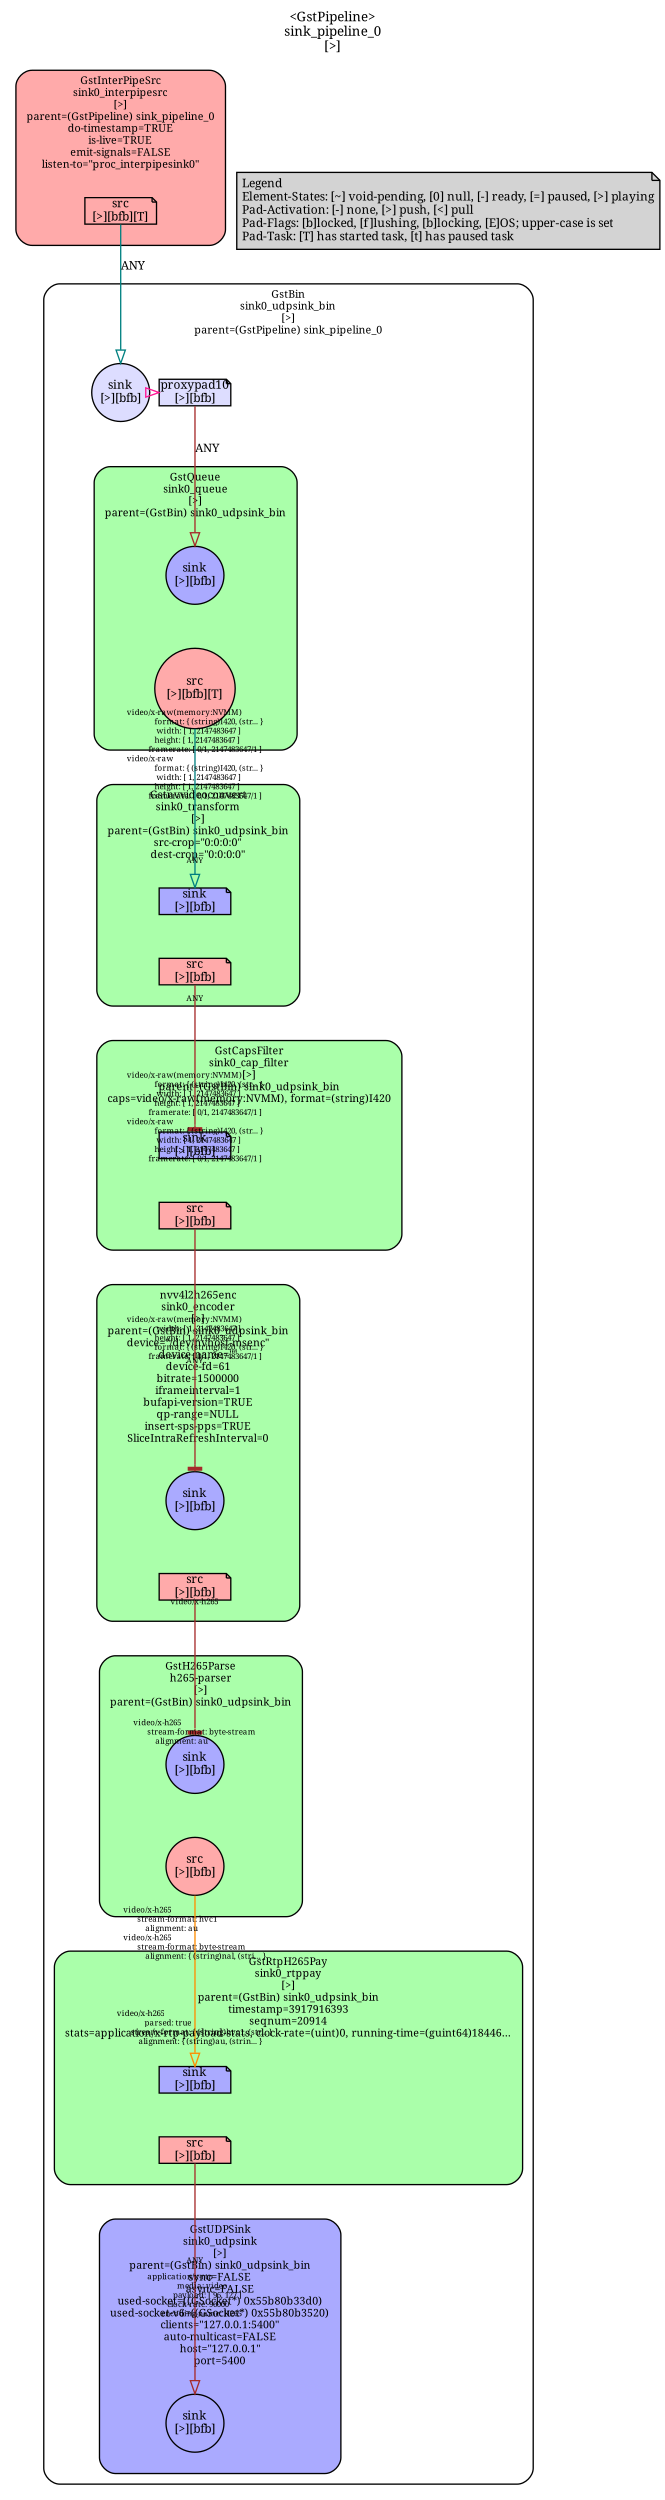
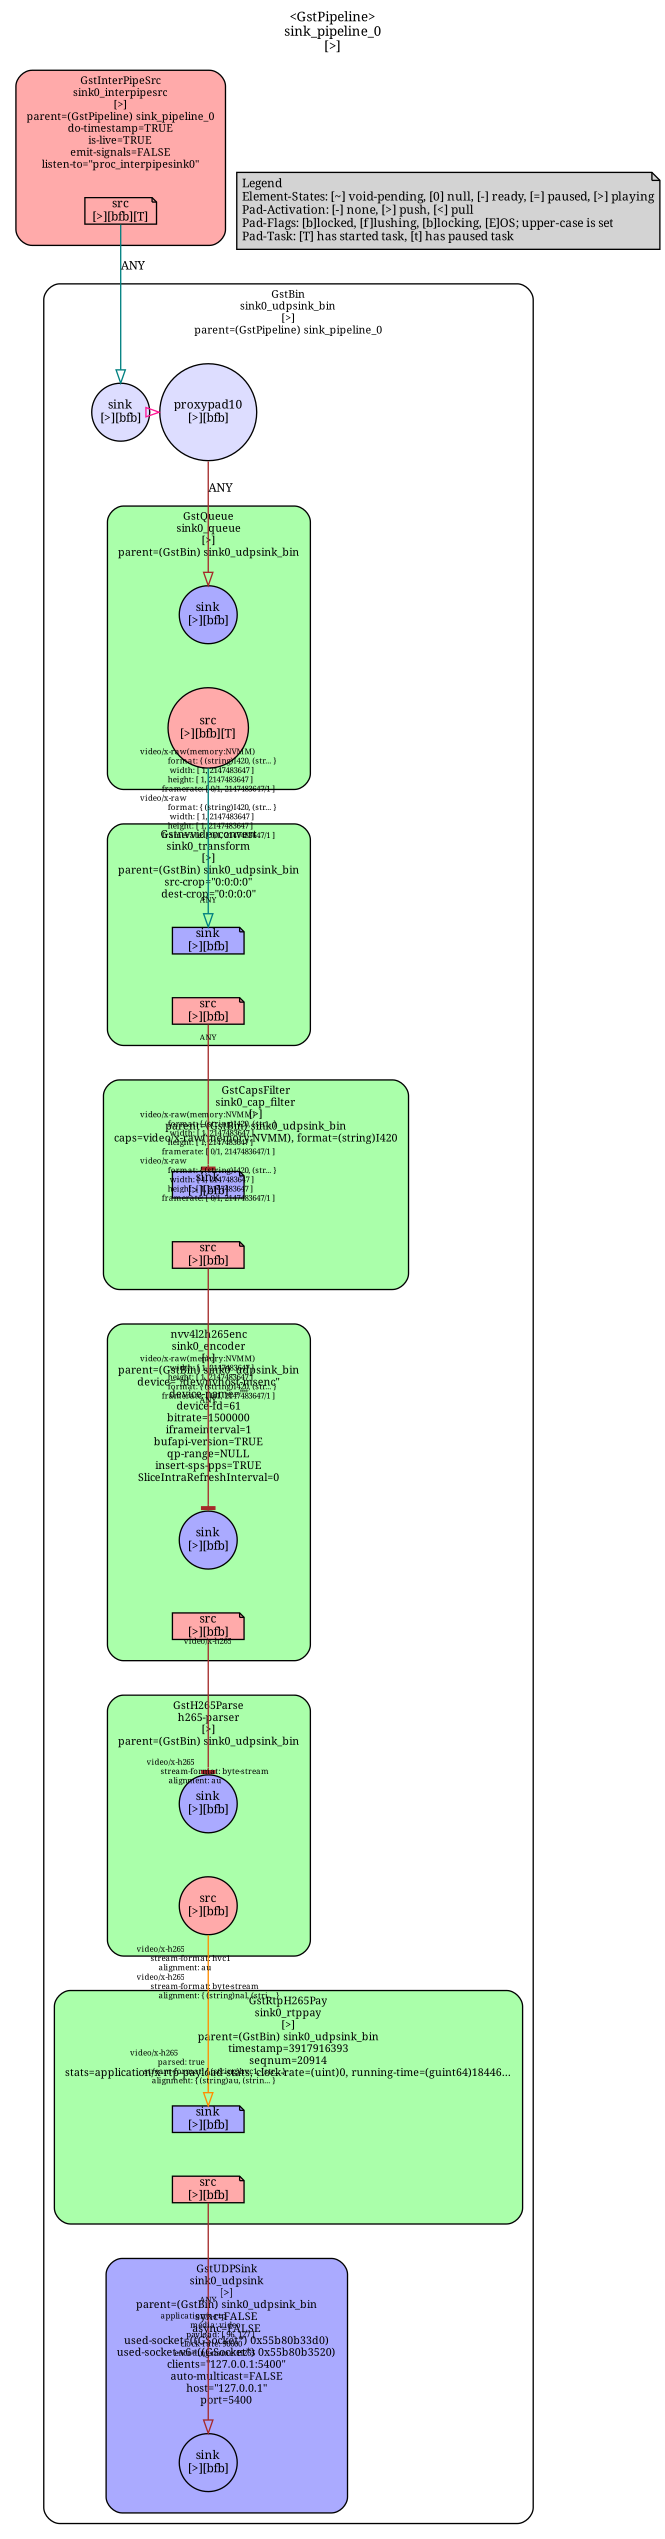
(195, 393) -> (208, 412)
